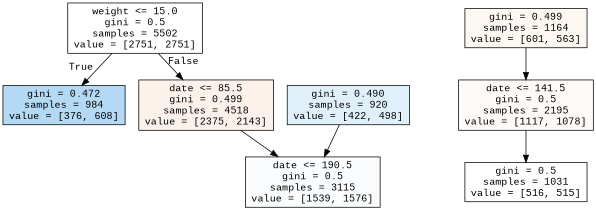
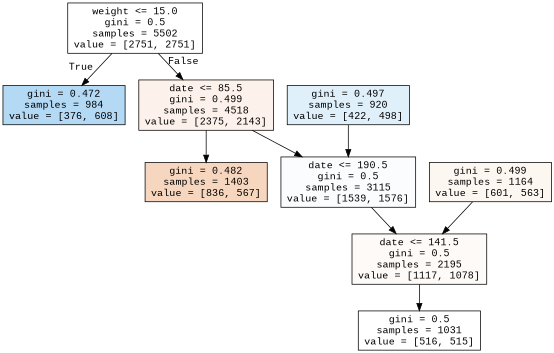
(348, 105) -> (348, 105)
none -> (206, 182)
none -> (381, 218)
